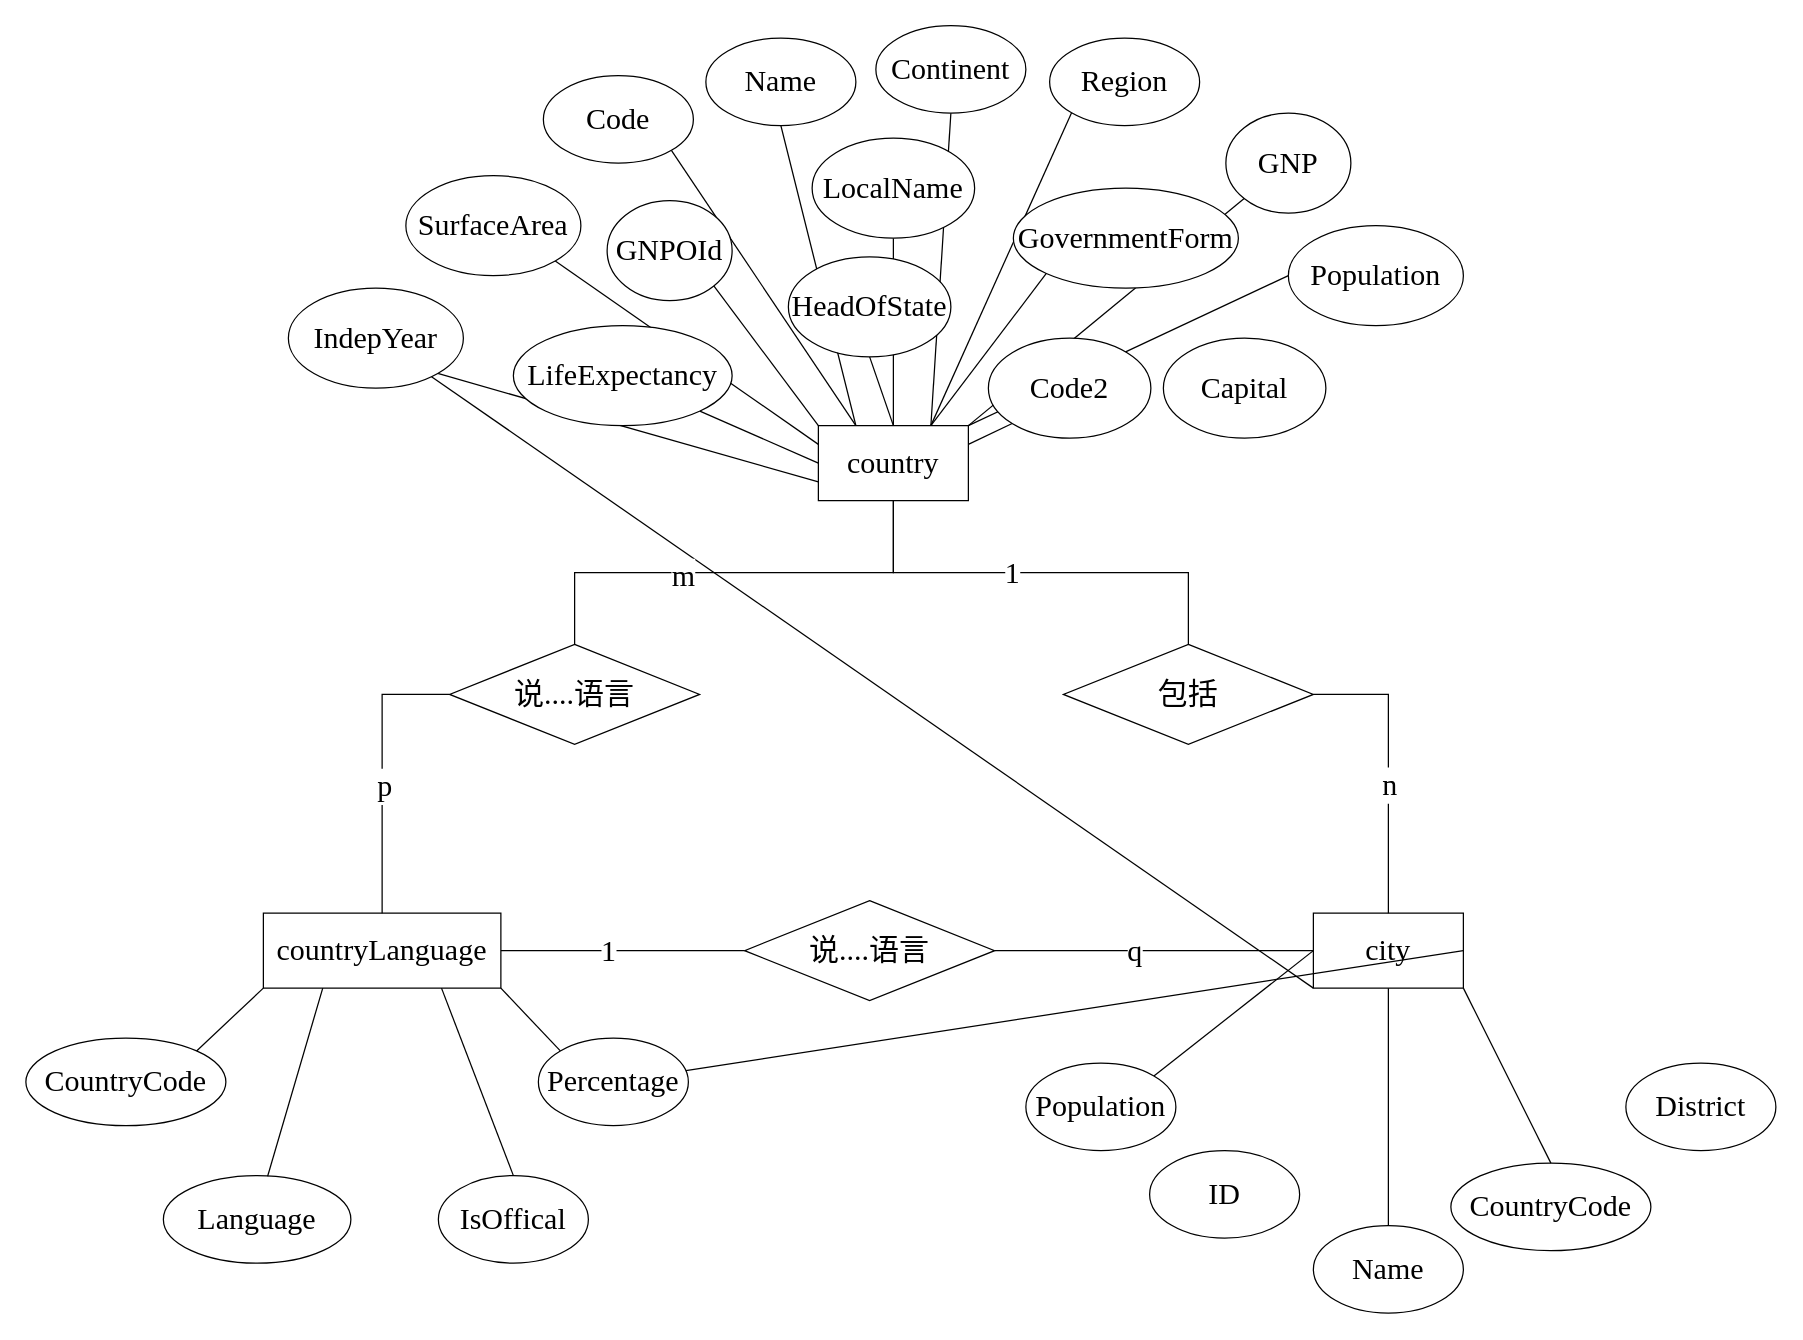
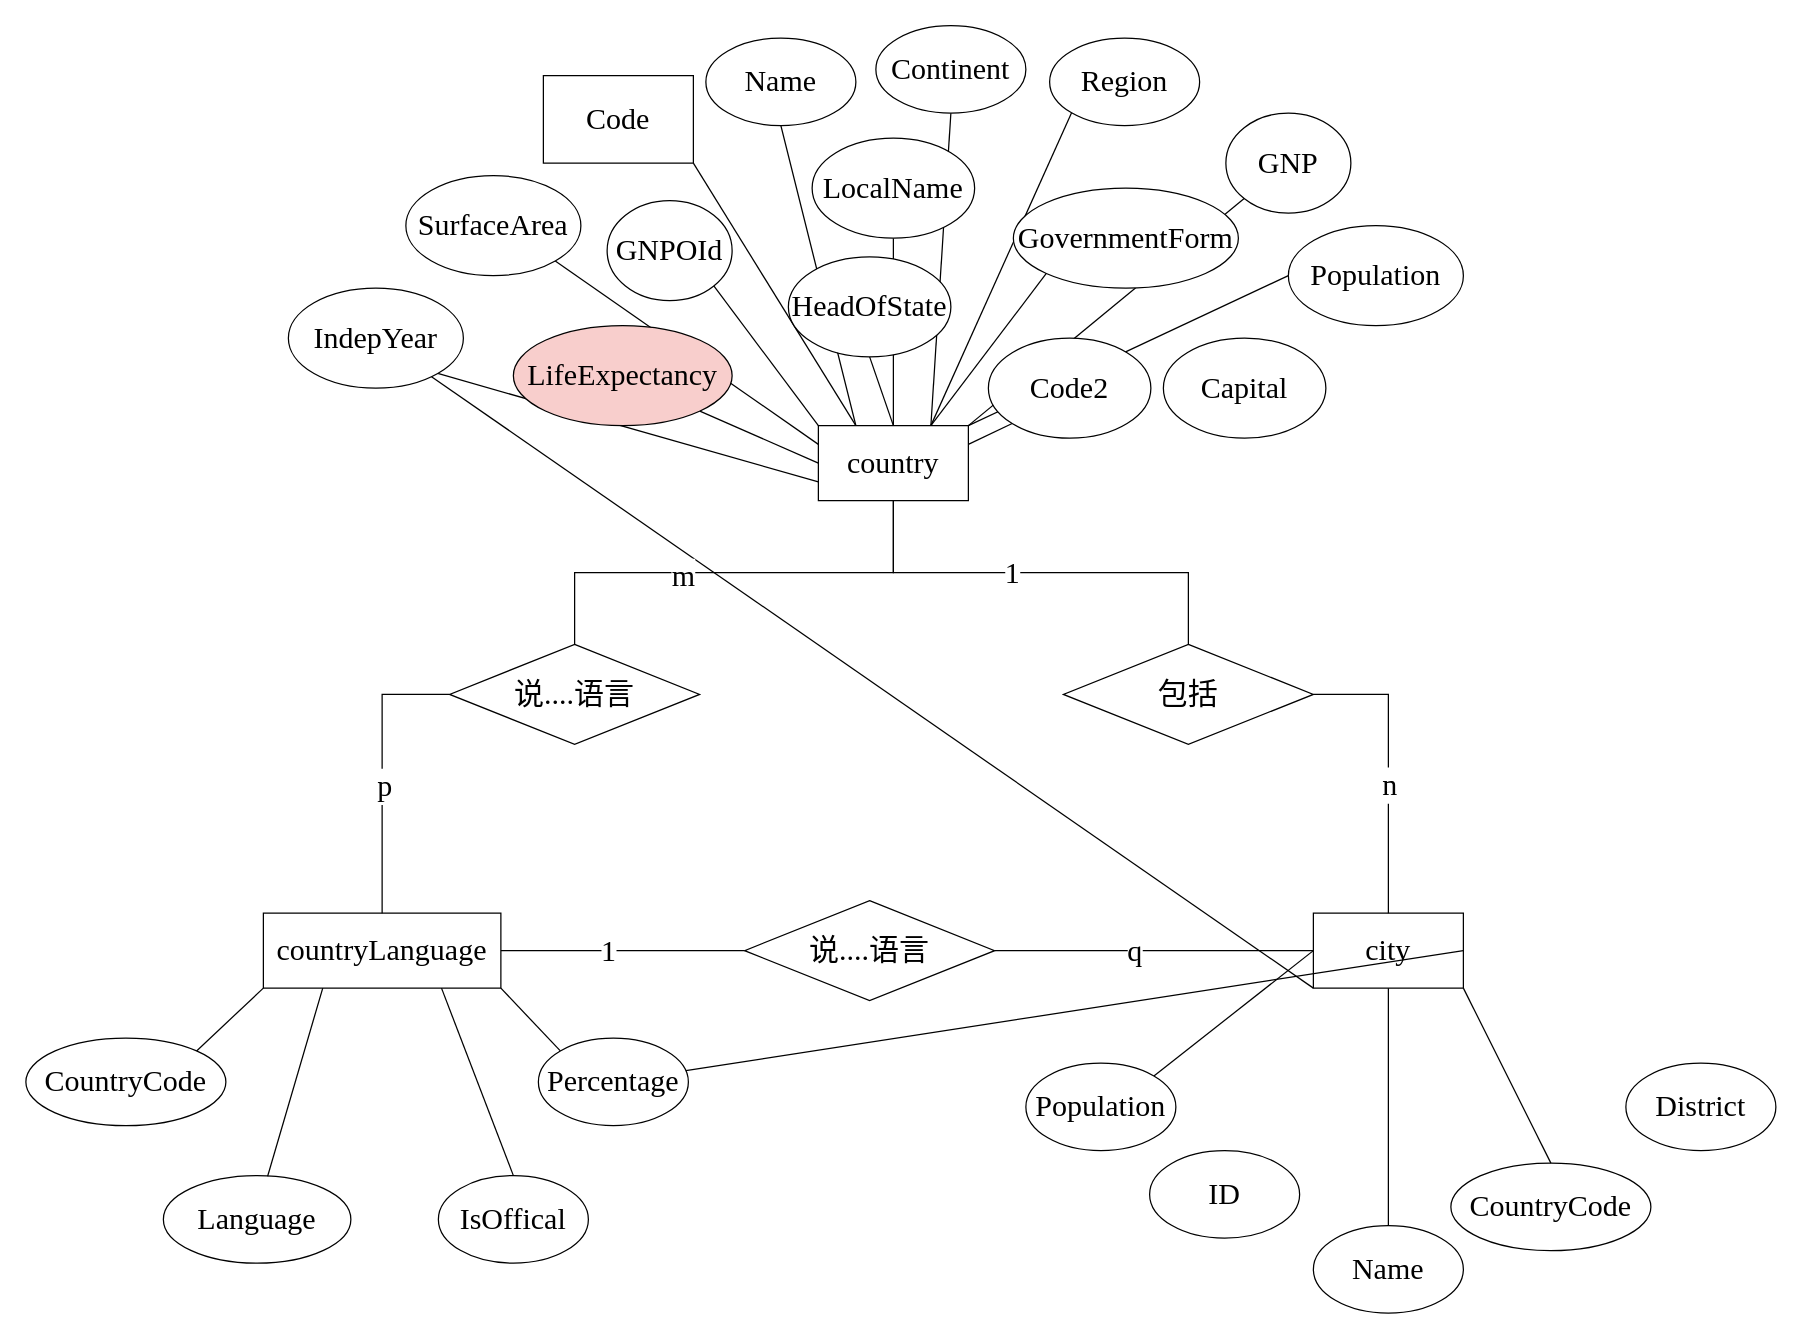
(618, 119) -> (618, 119)
(623, 376) -> (623, 376)
